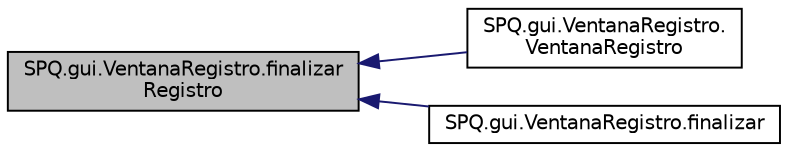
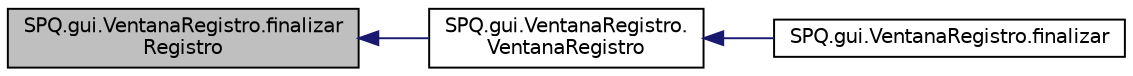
(404, 104) -> (749, 38)
